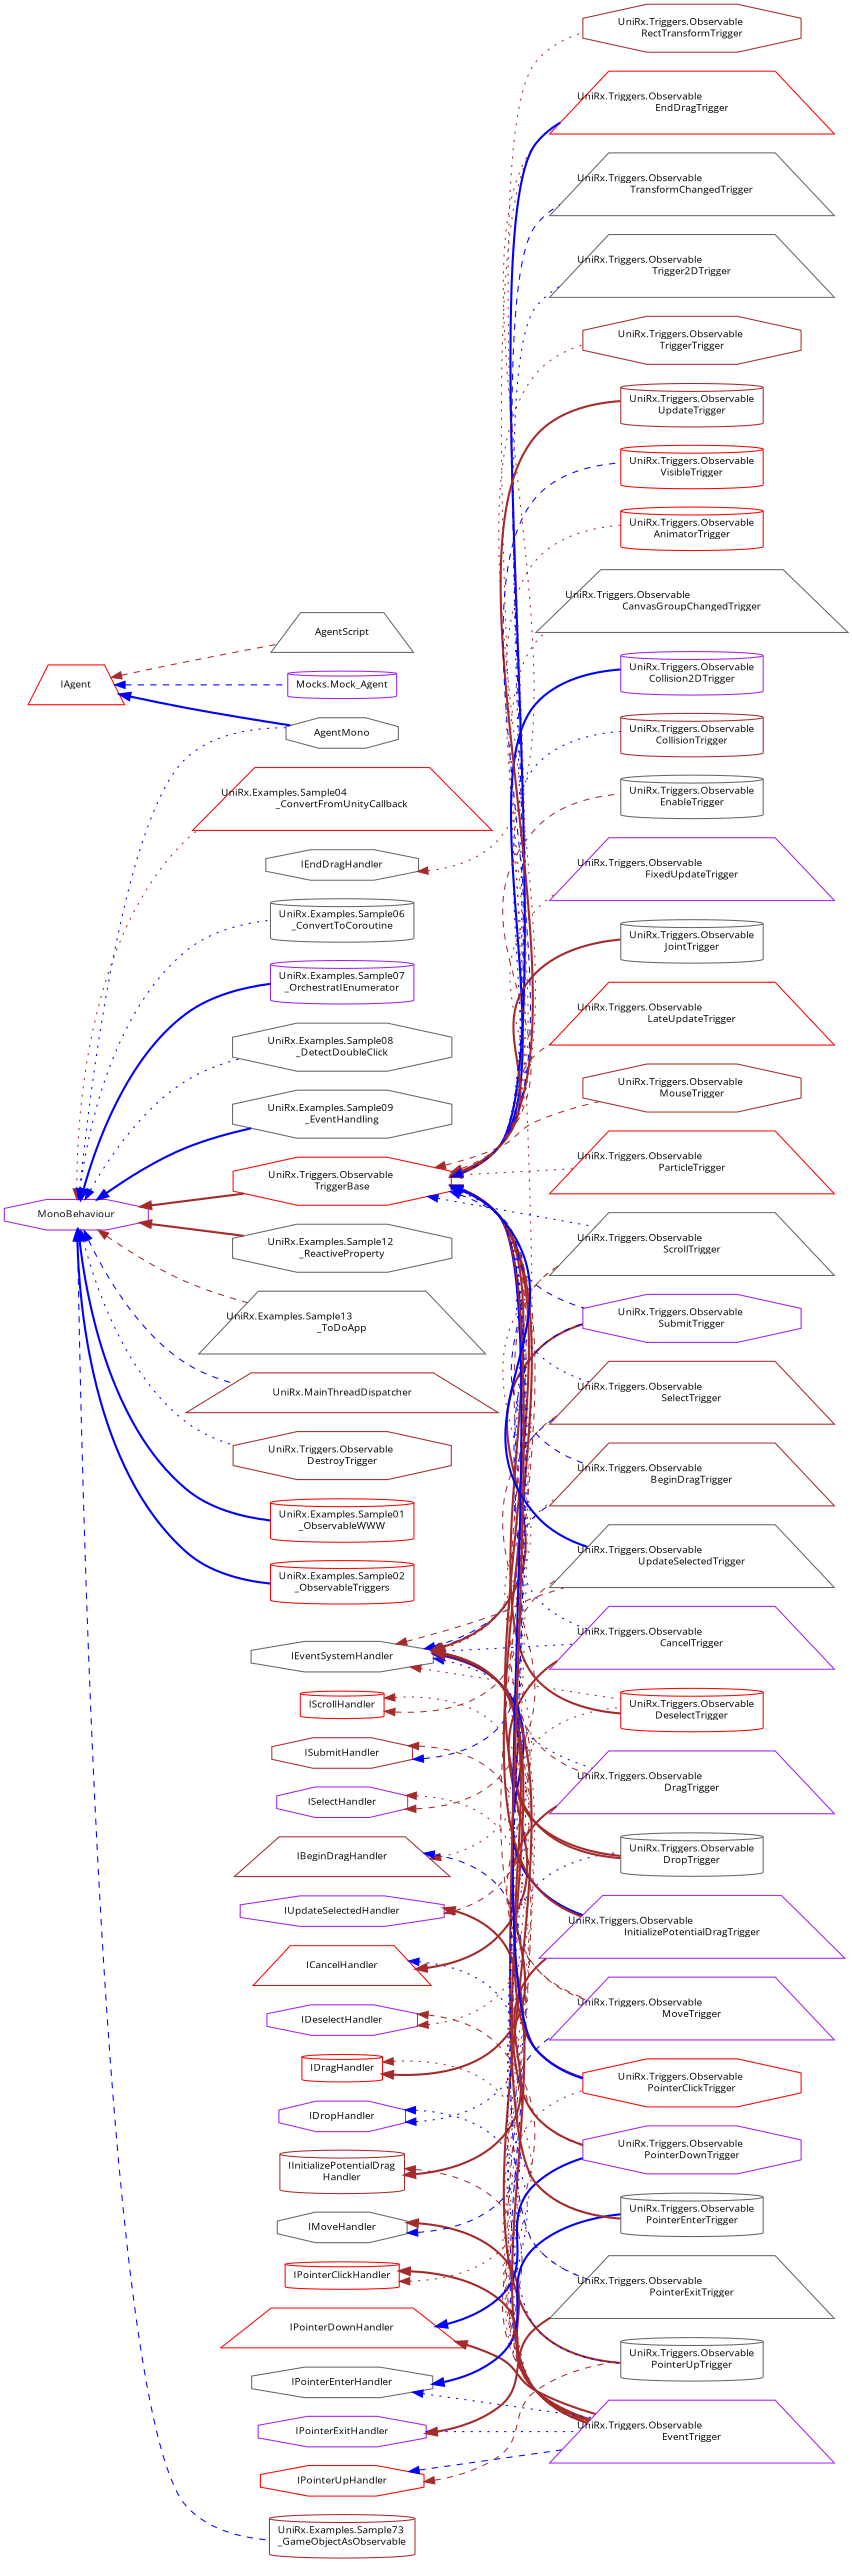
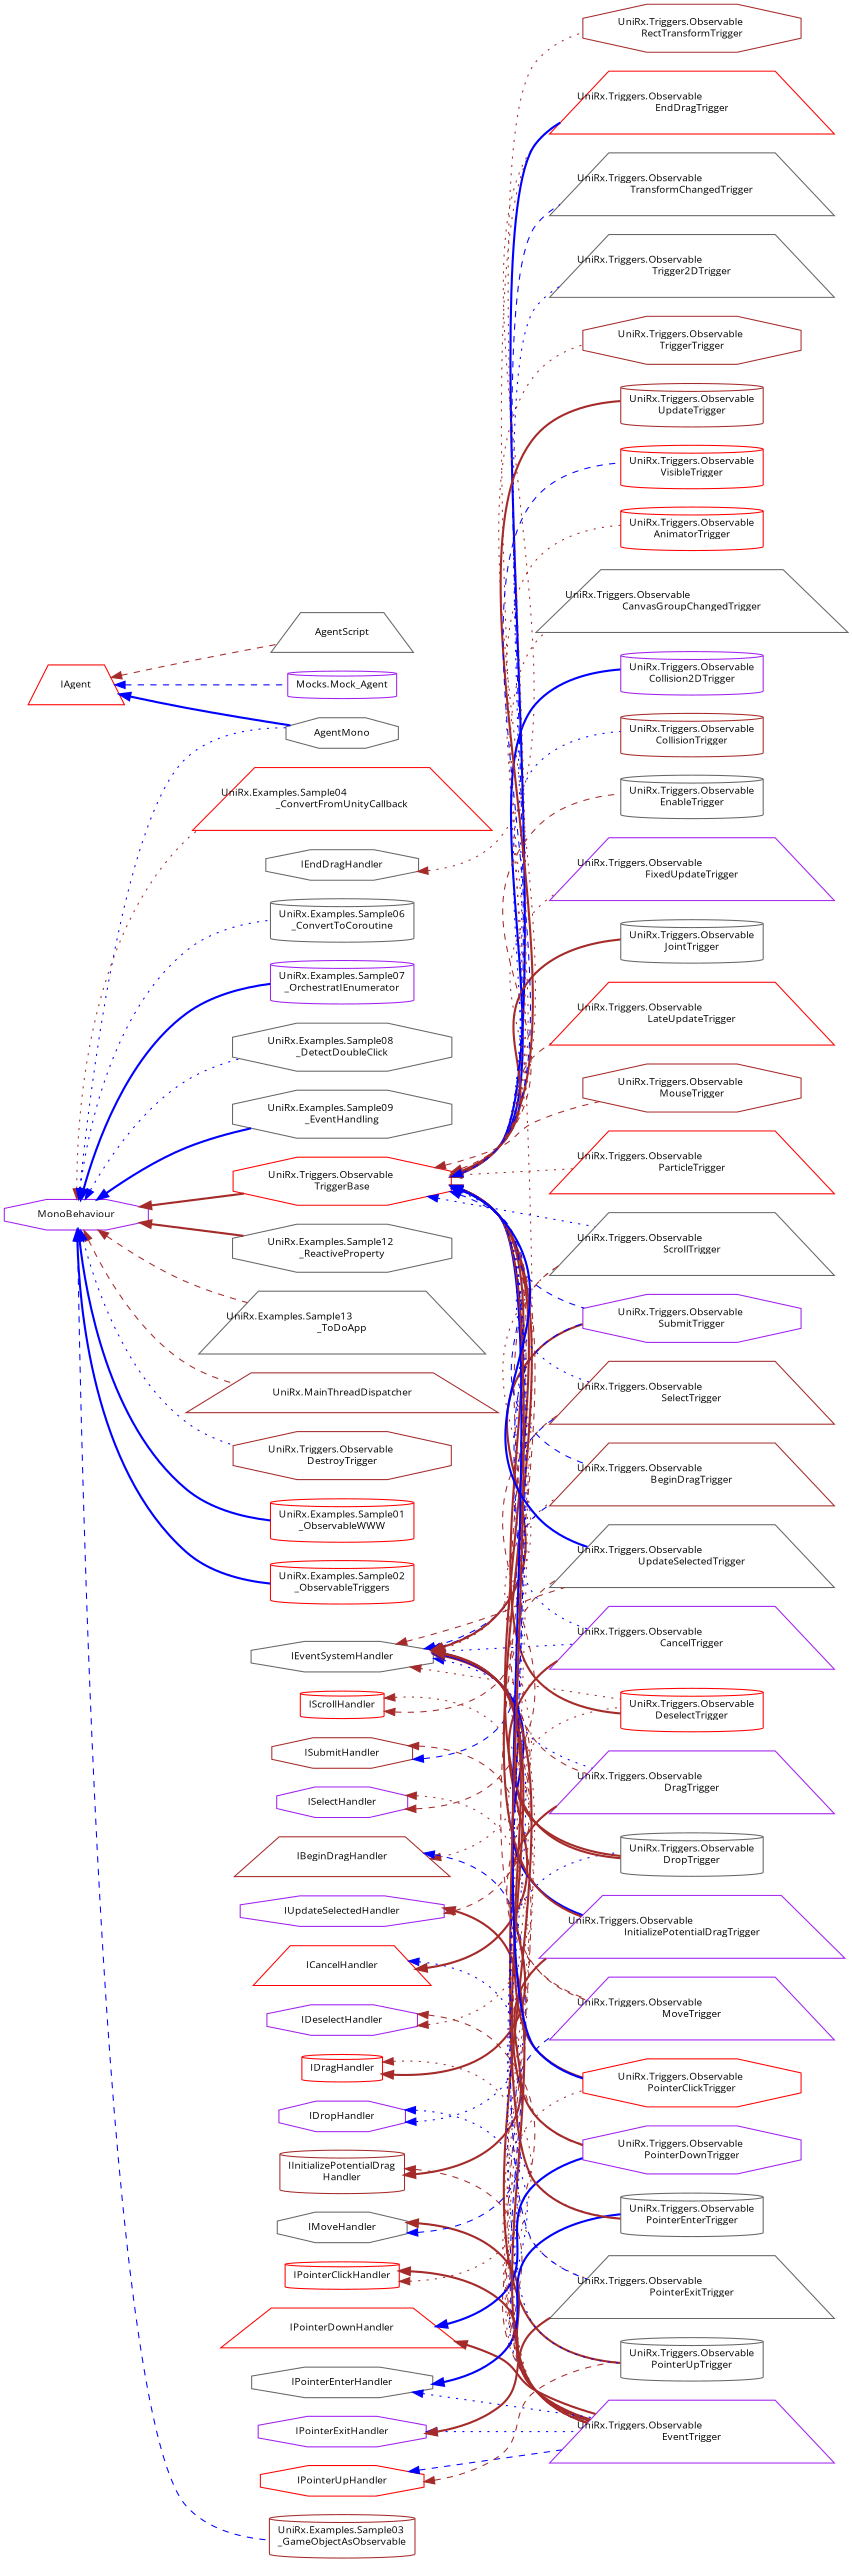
(146, 1328) -> (146, 1328)
(342, 2536) -> (342, 2536)
